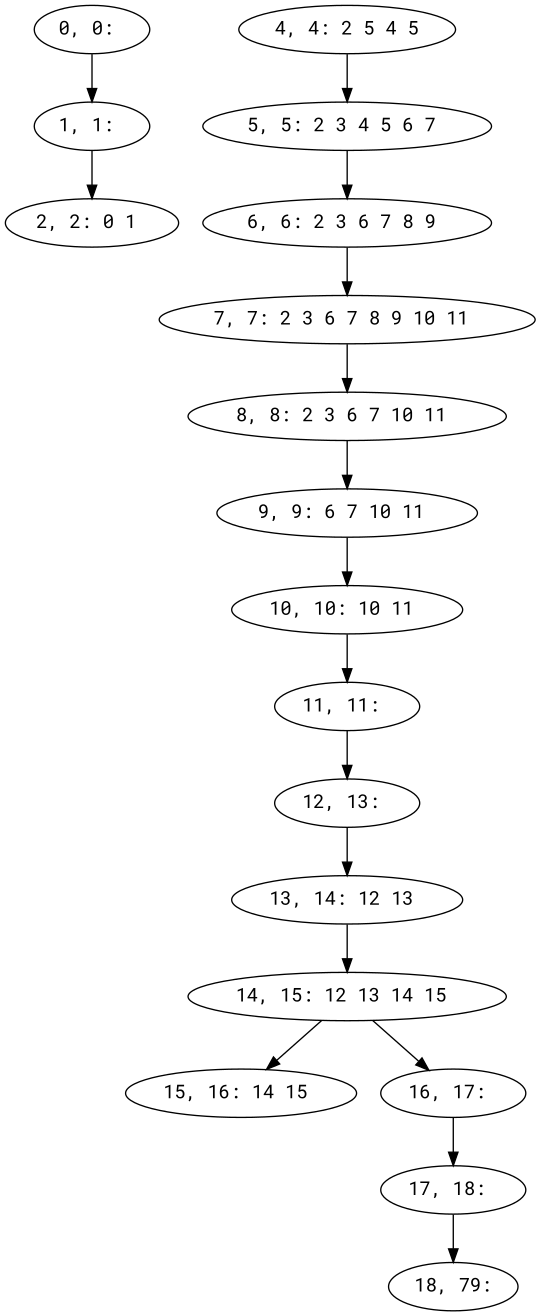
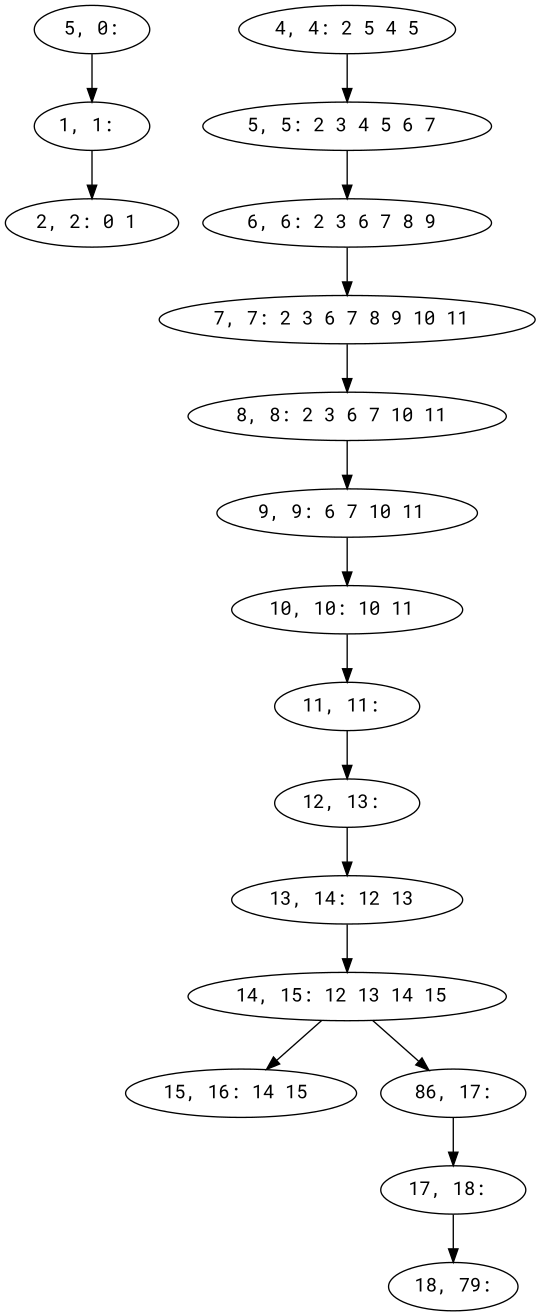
(92, 30) -> (92, 30)
(453, 1093) -> (453, 1093)
